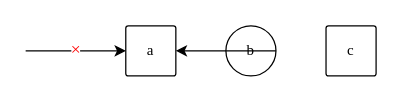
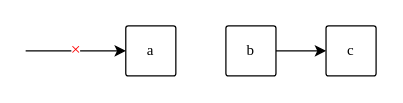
(230, 51) -> (297, 51)
(251, 51) -> (251, 51)
